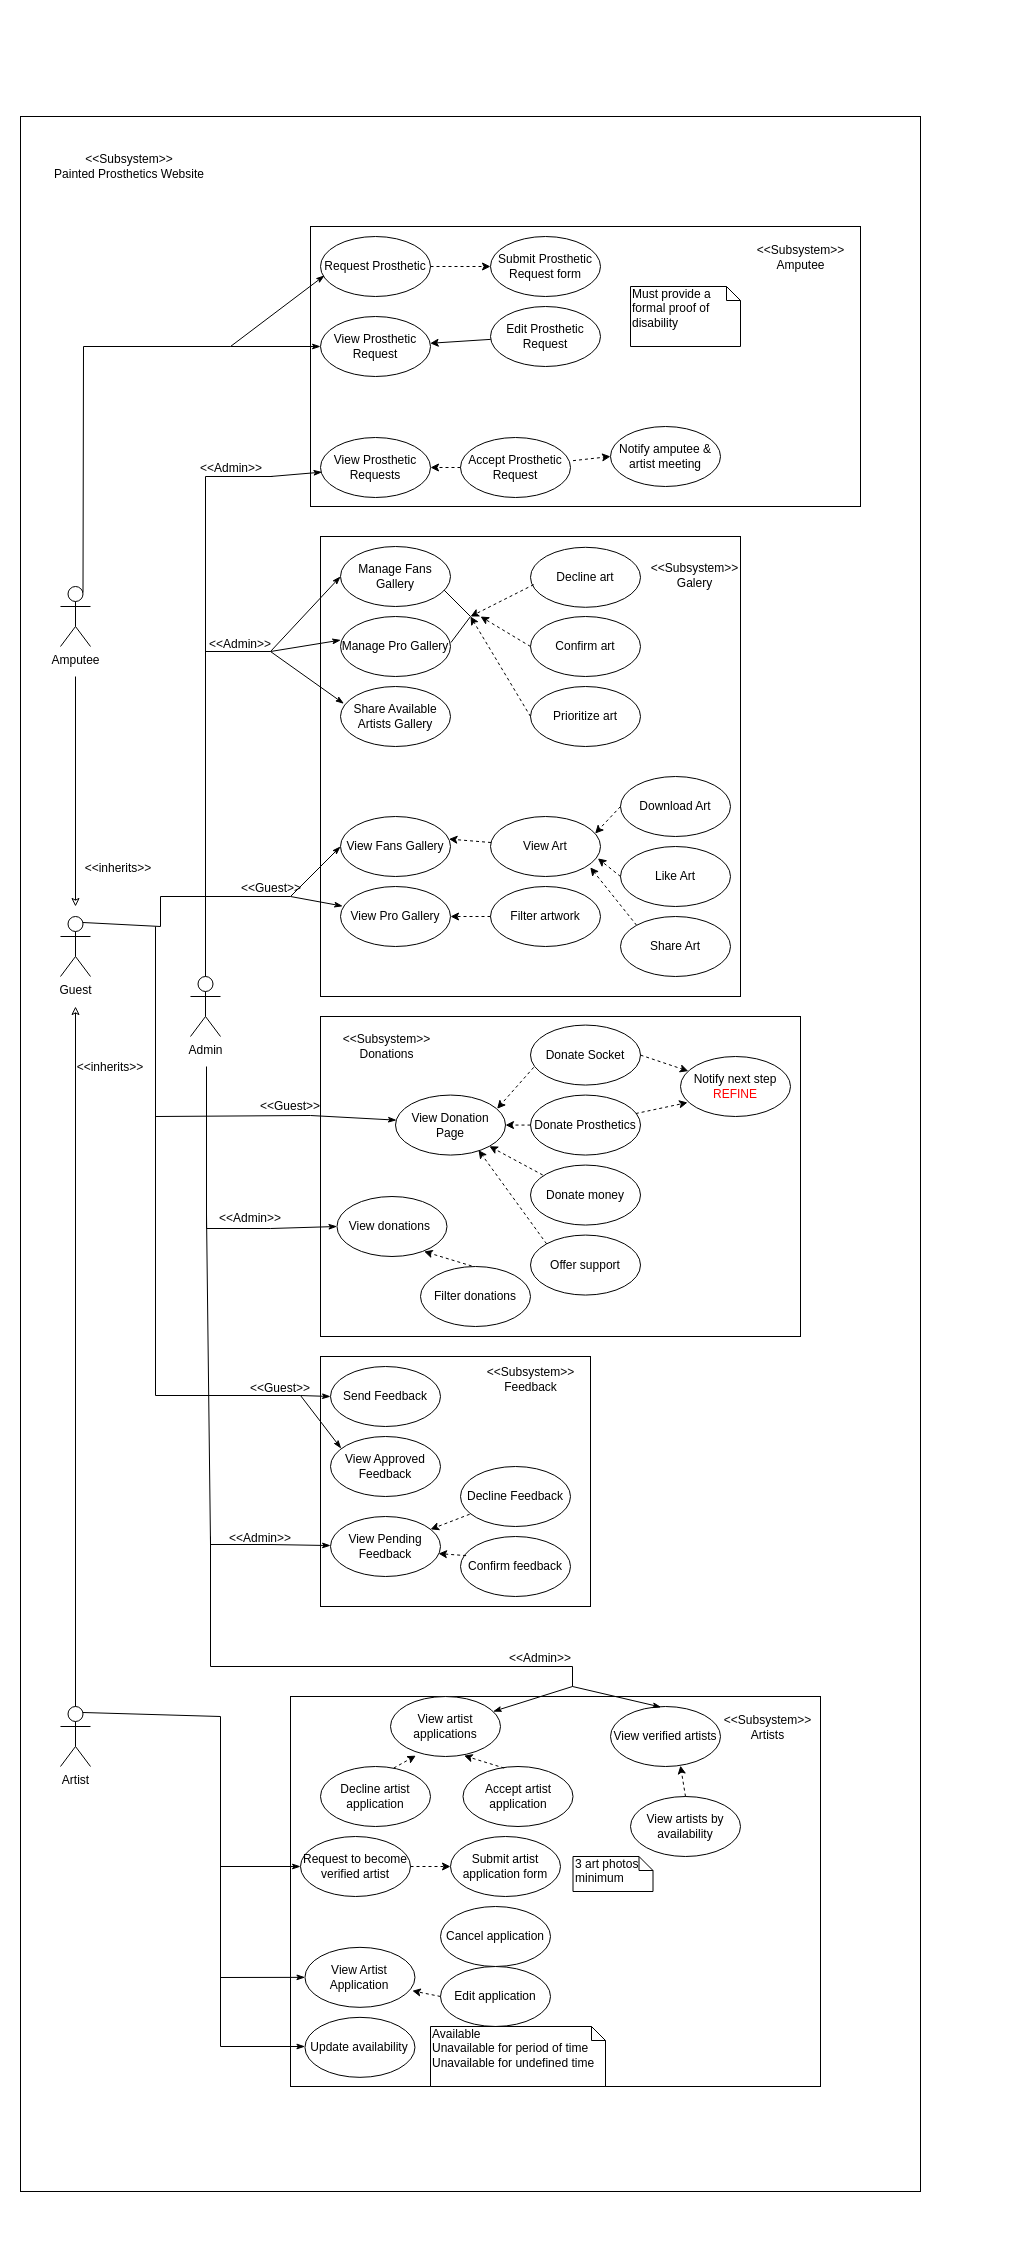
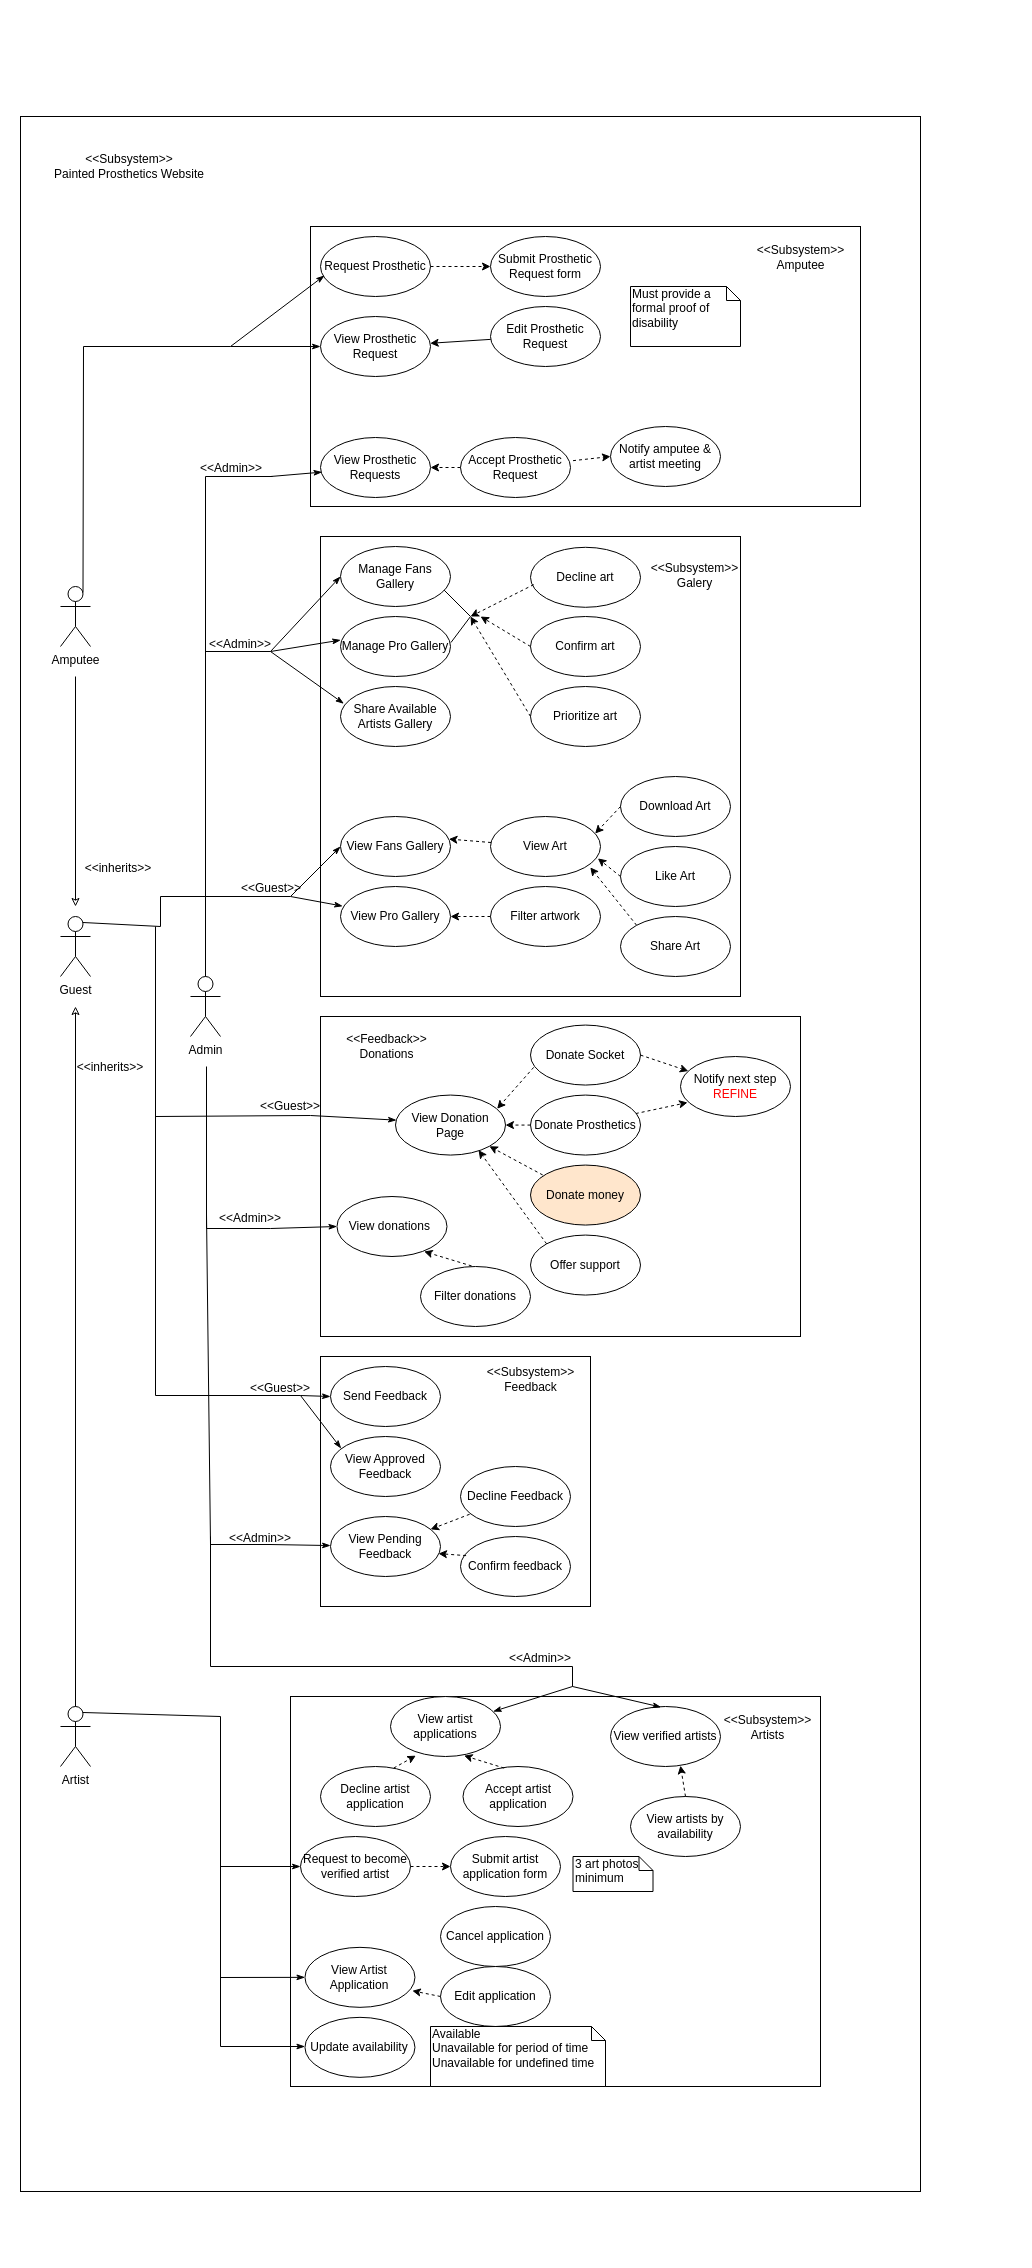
(387, 1047) -> (387, 1047)
(586, 1195) -> (586, 1195)
